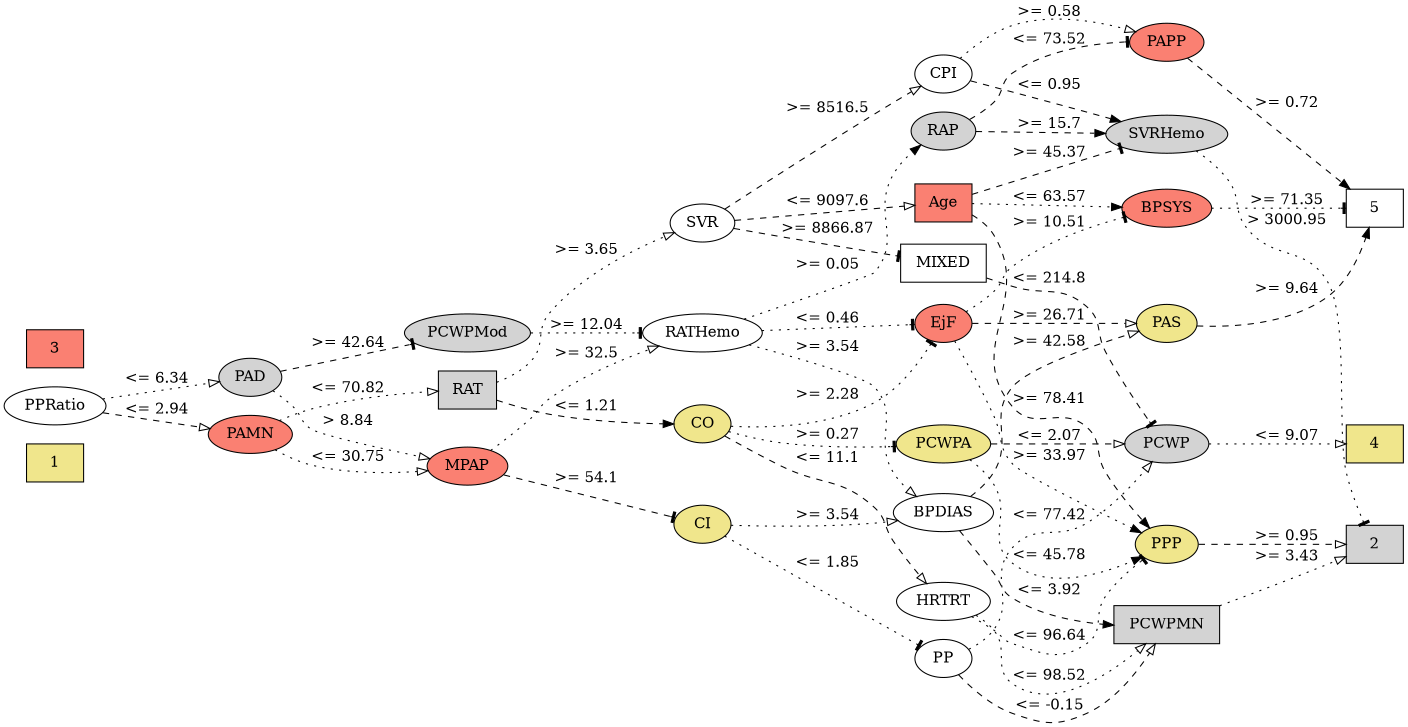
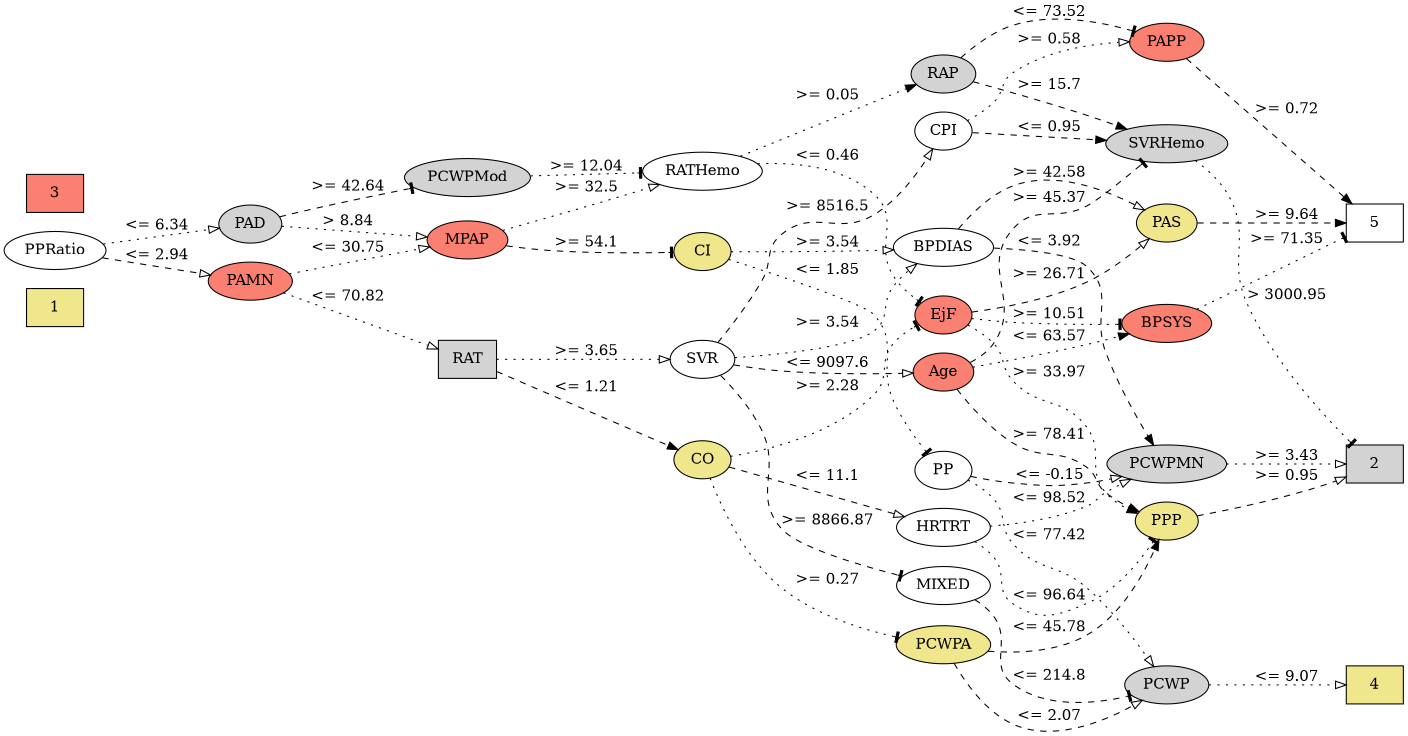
(943, 203) -> (943, 372)
(943, 263) -> (943, 586)
(866, 382) -> (841, 344)
(1015, 565) -> (1091, 632)
(1167, 625) -> (1167, 464)
